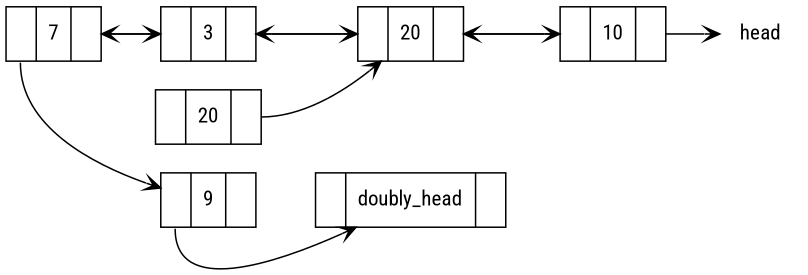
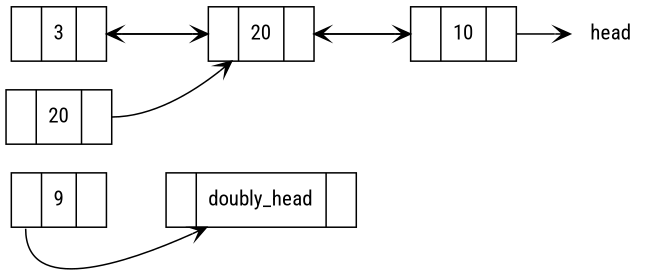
(54, 34) -> none
